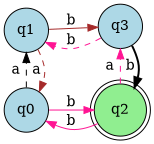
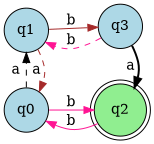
(131, 66) -> (131, 66)
(120, 71) -> none
